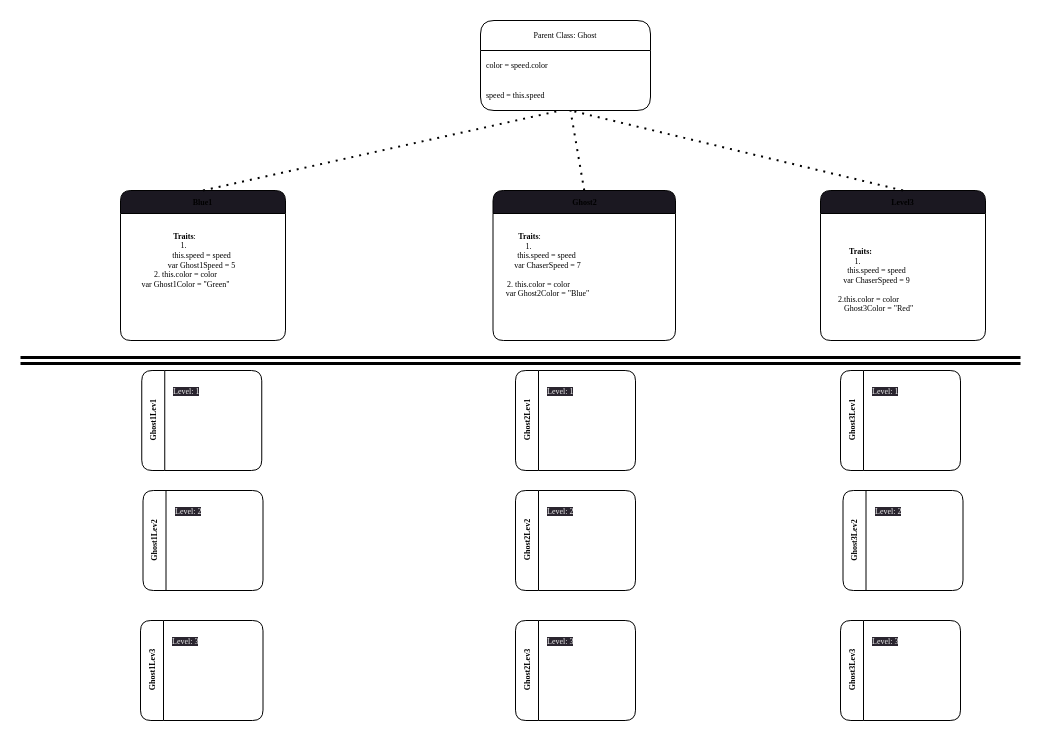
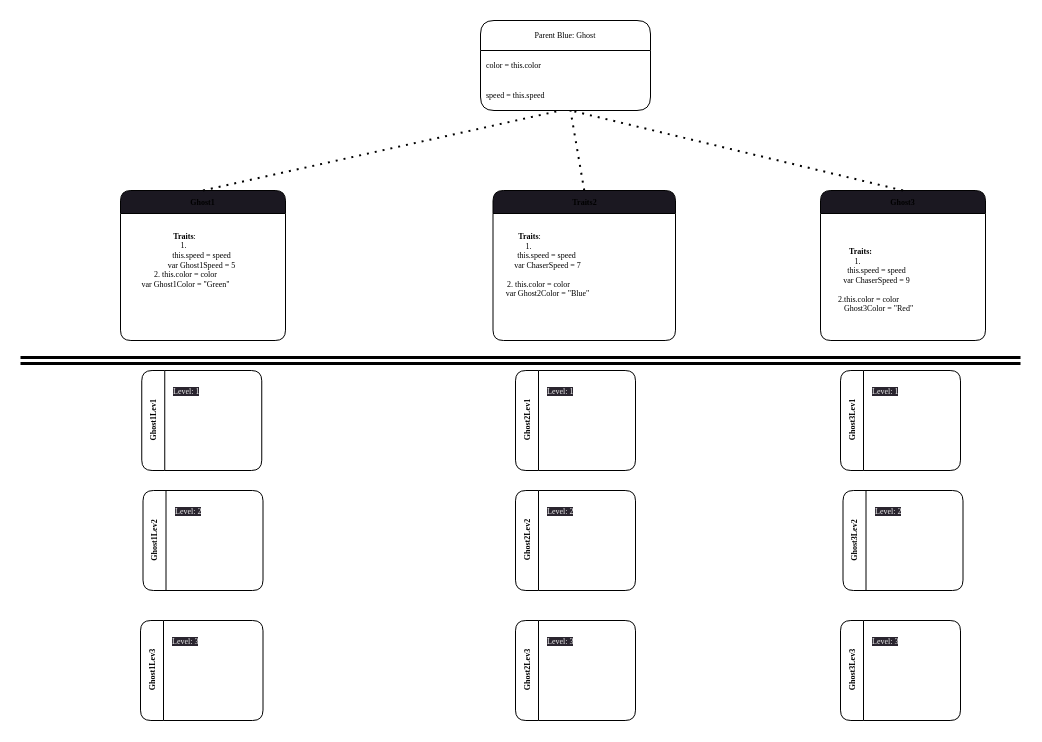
(566, 36) -> (566, 36)
(524, 66) -> (521, 66)
(203, 203) -> (203, 203)
(585, 203) -> (585, 203)
(903, 203) -> (903, 203)
